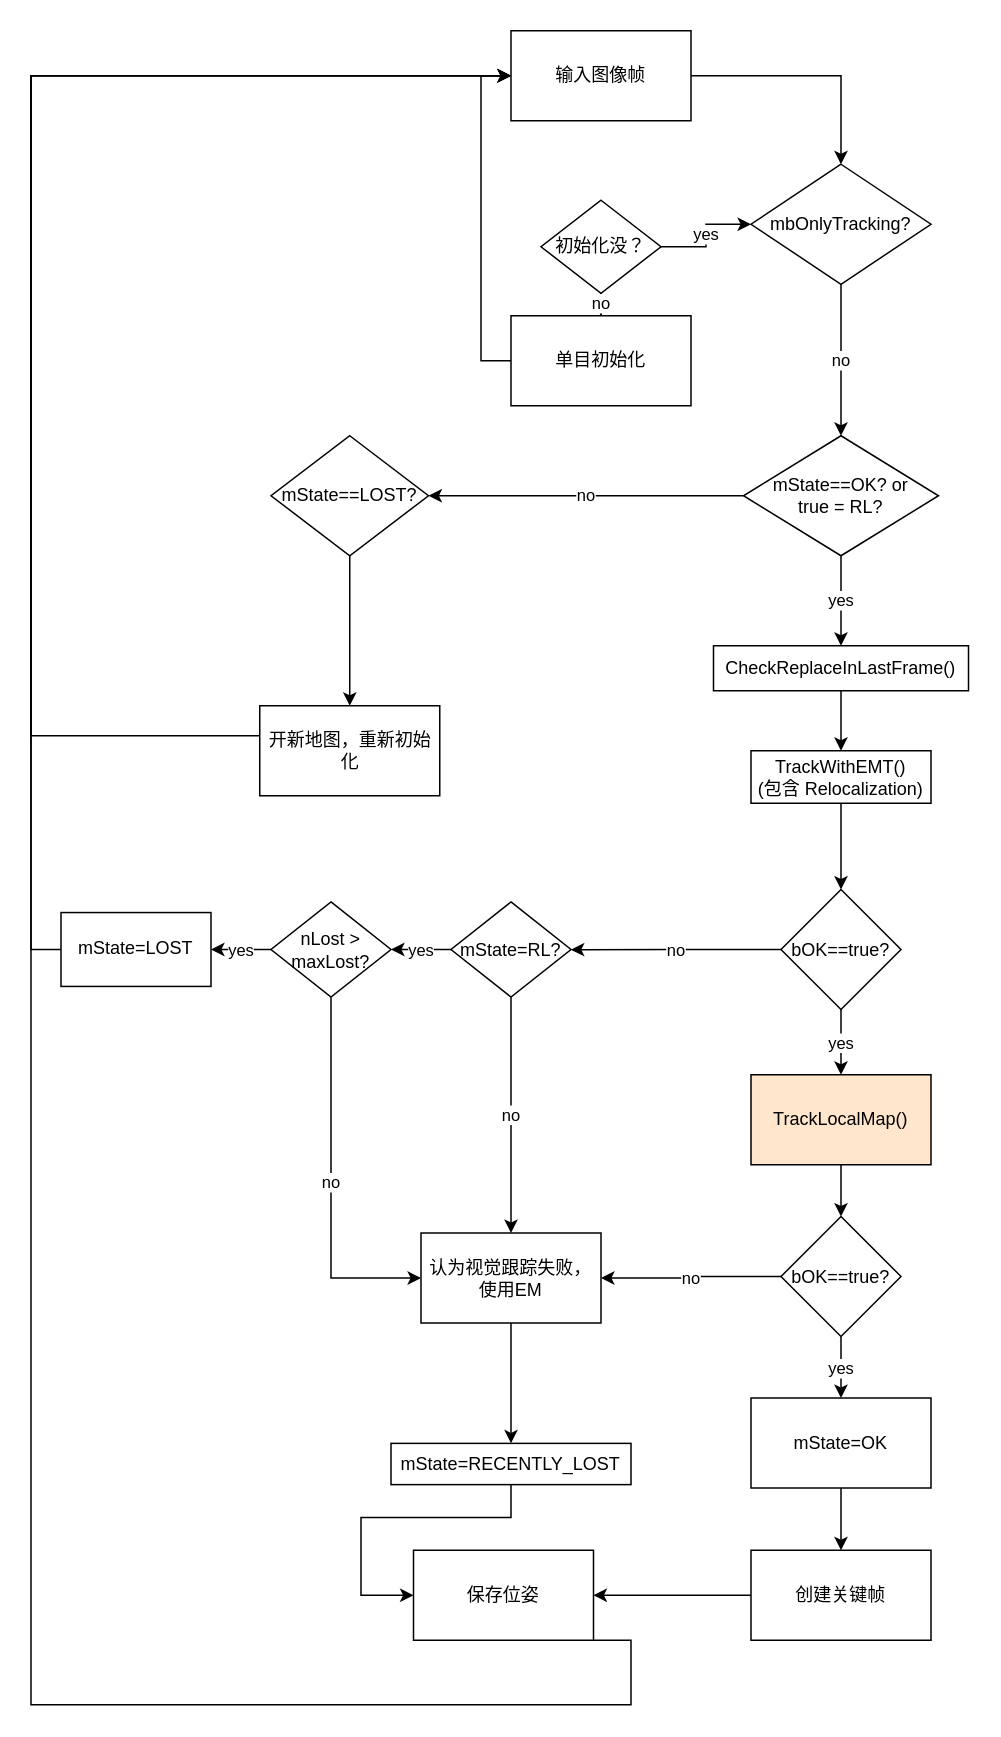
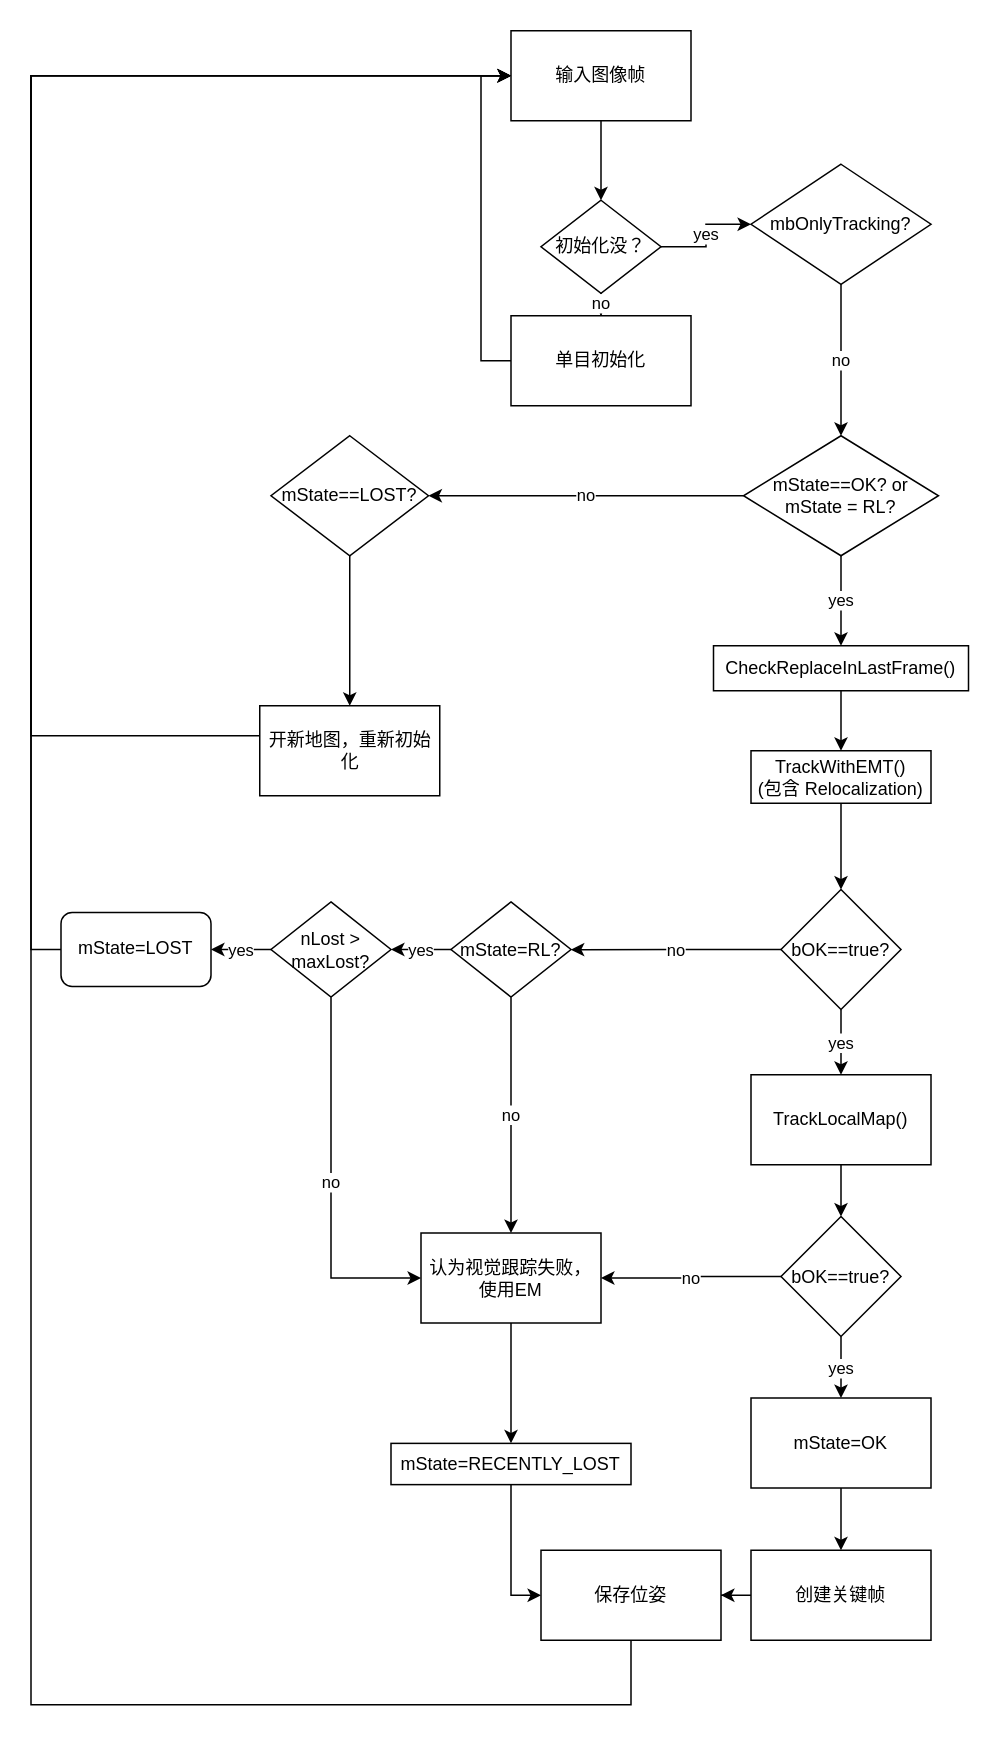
(805, 76) -> (601, 155)
(841, 496) -> (841, 496)
(136, 949) -> (136, 949)
(841, 1120) -> (841, 1120)
(503, 1595) -> (631, 1595)
